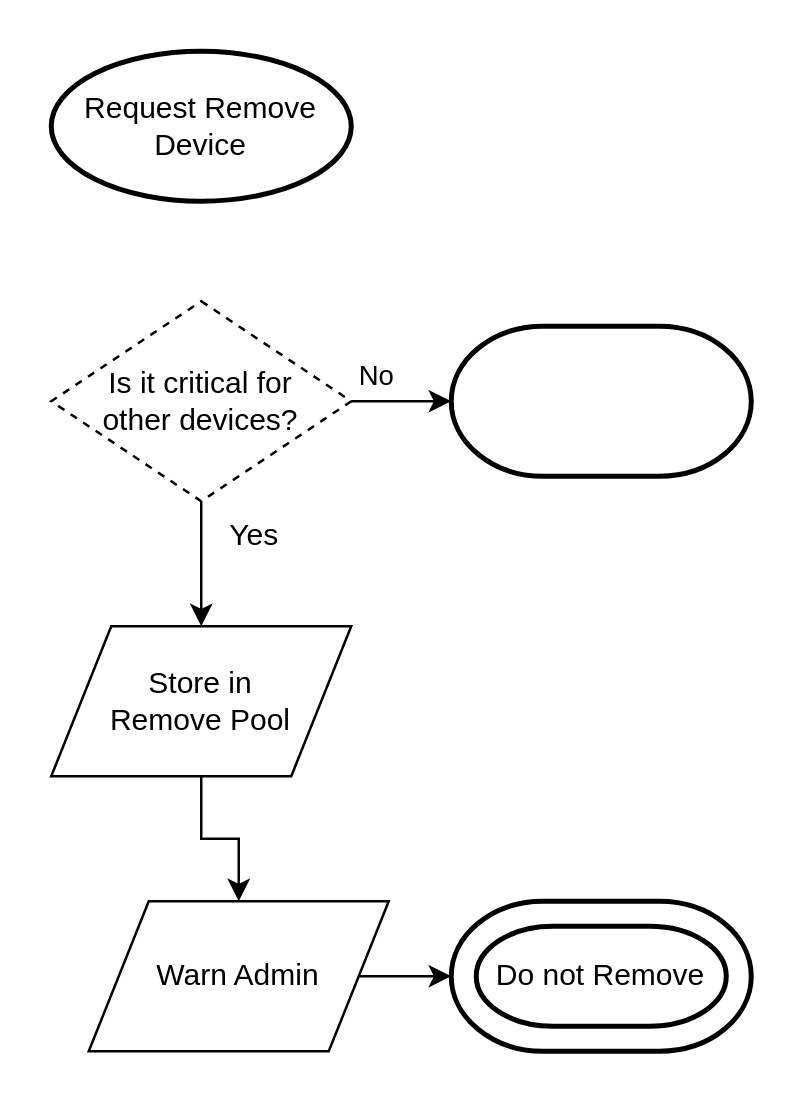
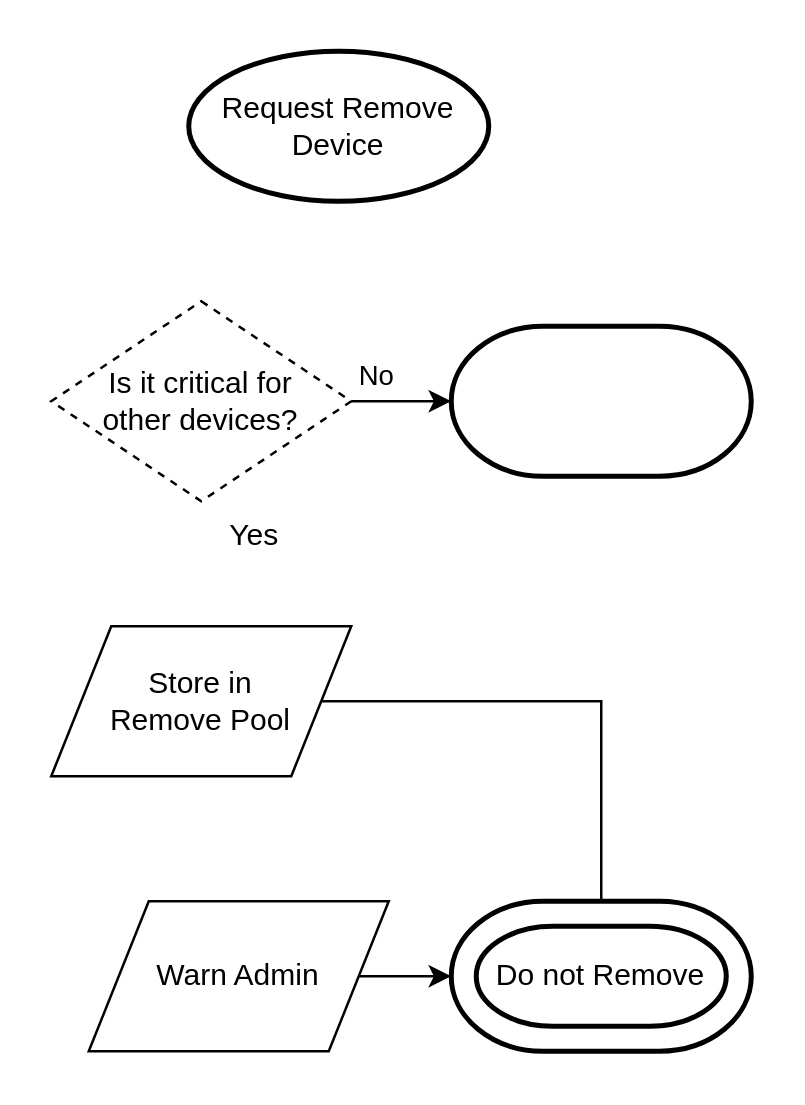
(201, 126) -> (339, 126)
(201, 555) -> none
(211, 839) -> (560, 701)
